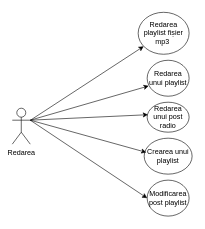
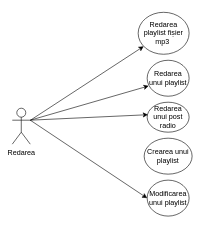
(89, 137) -> none
(168, 198) -> (168, 198)
